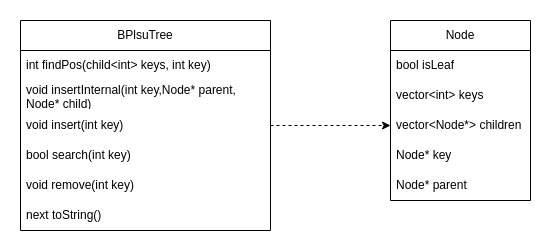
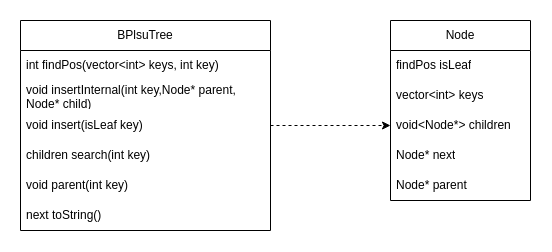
(134, 66) -> (140, 66)
(429, 66) -> (439, 66)
(86, 126) -> (96, 126)
(462, 126) -> (457, 126)
(87, 156) -> (99, 156)
(425, 156) -> (429, 156)
(87, 186) -> (87, 186)
